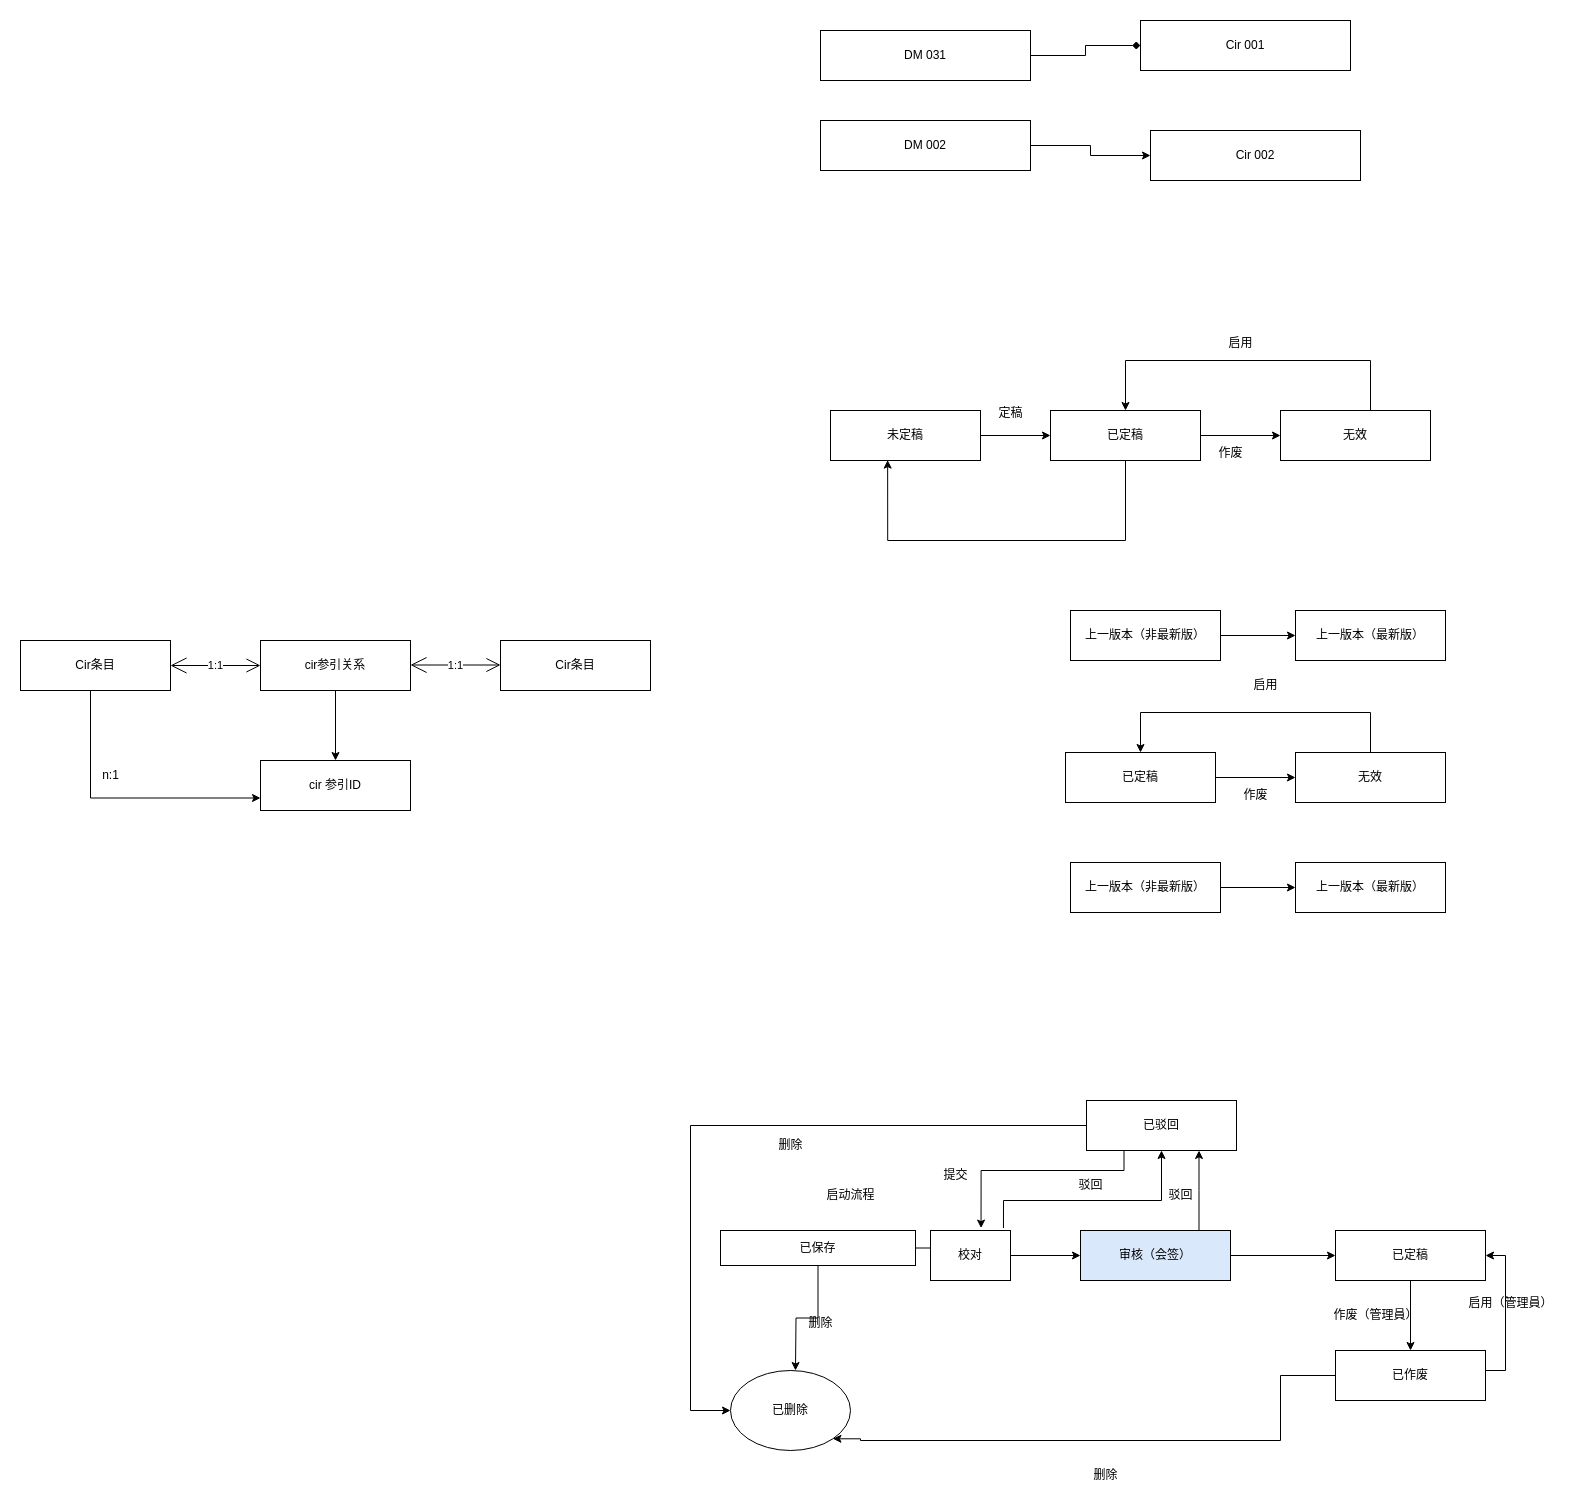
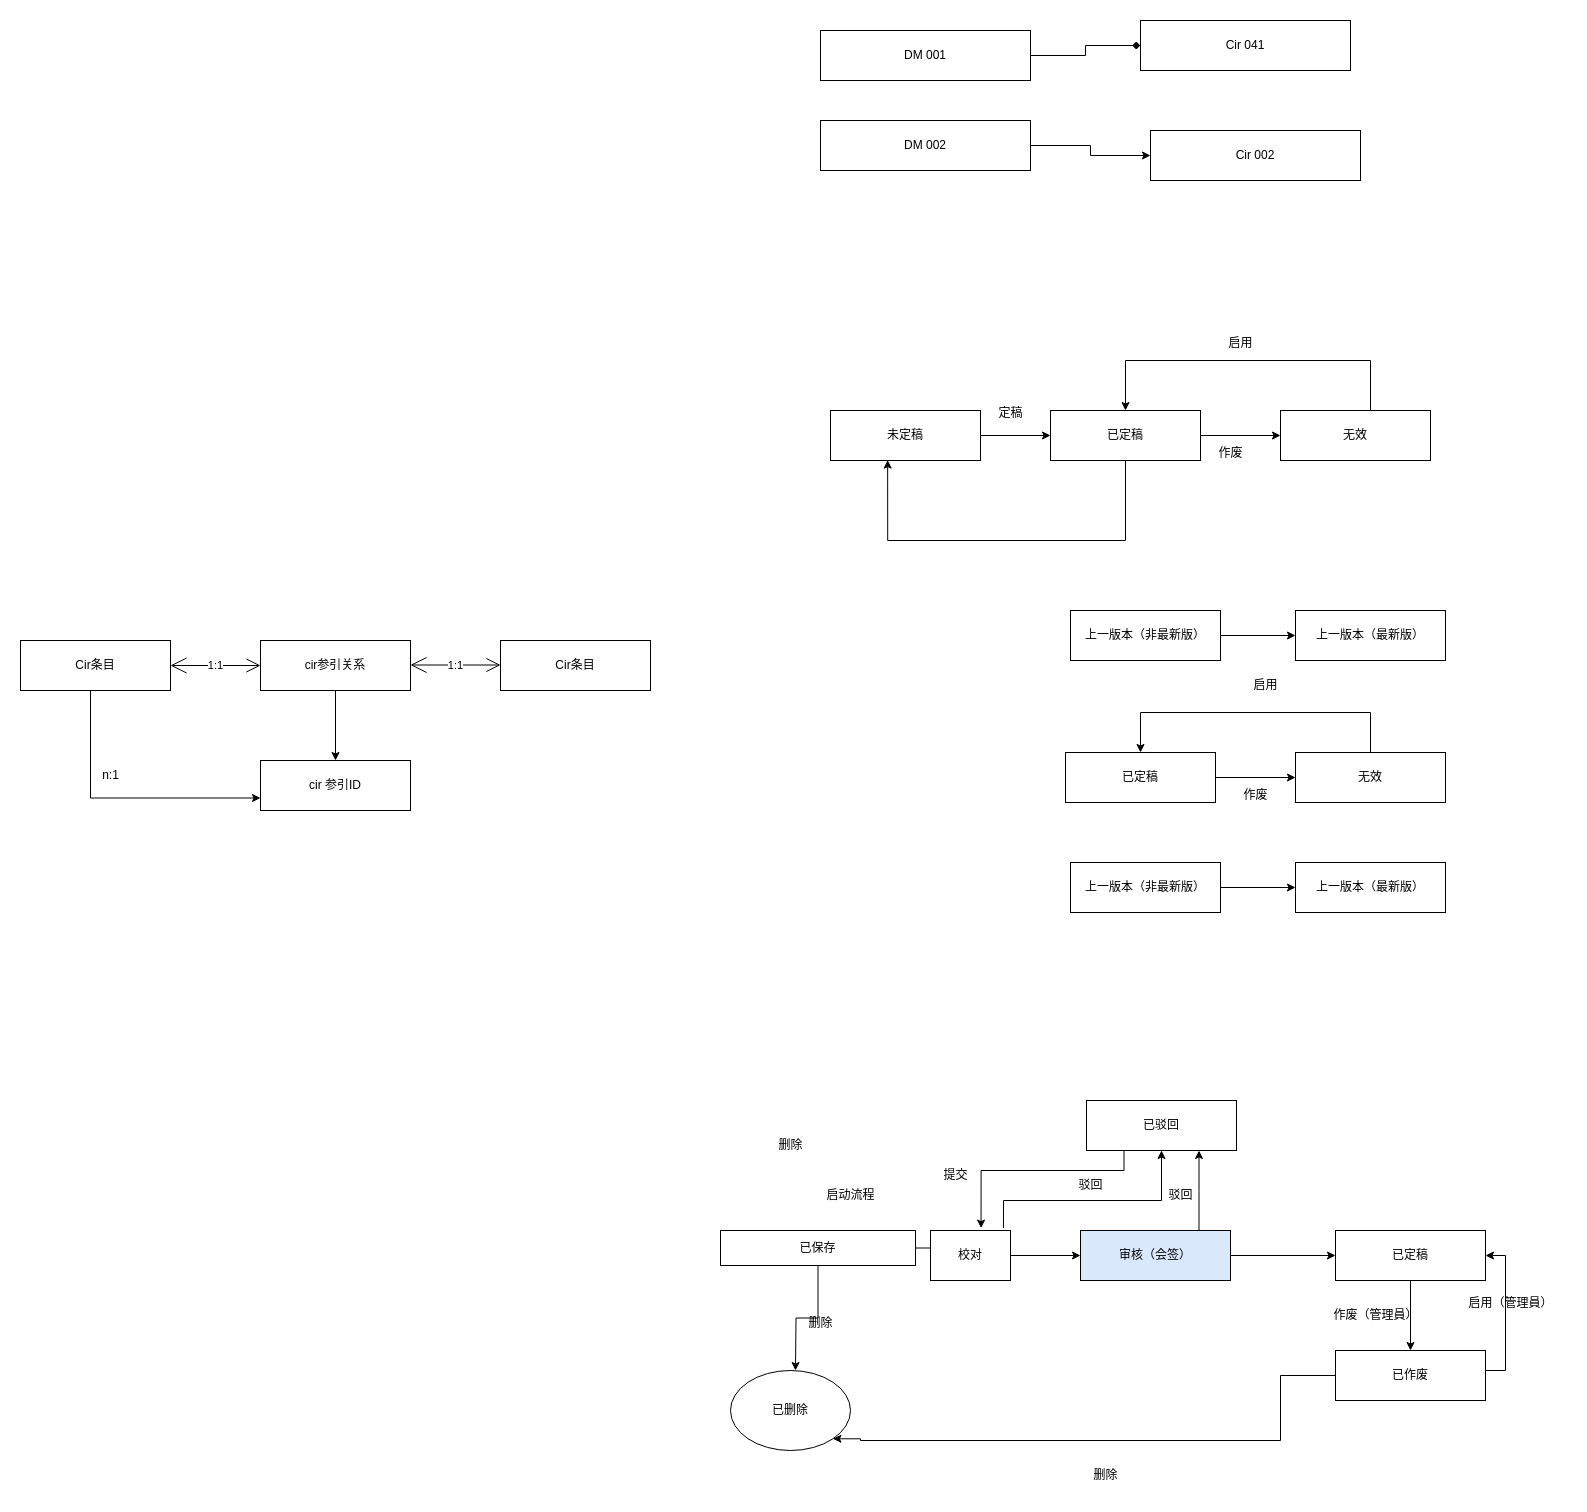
(1246, 46) -> (1246, 46)
(926, 56) -> (926, 56)
(730, 1126) -> none
